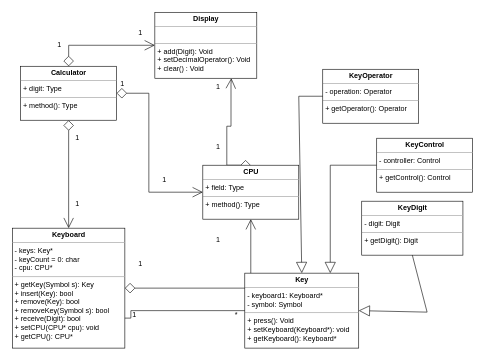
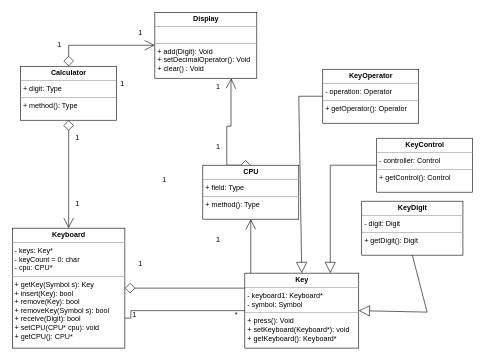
(149, 157) -> none
